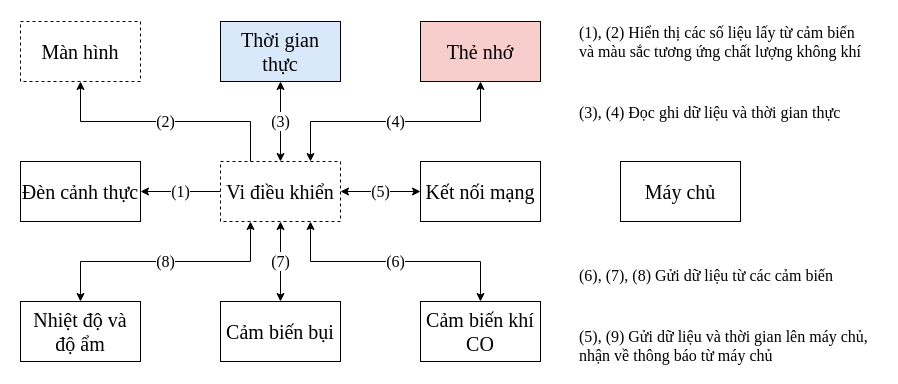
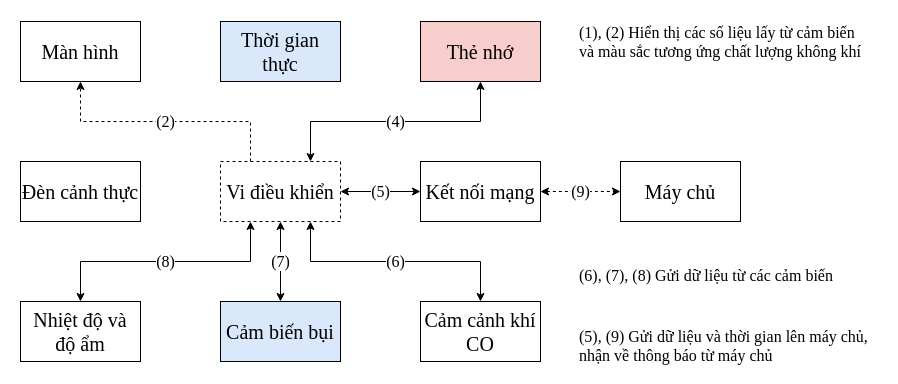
(81, 52) -> (81, 52)
(713, 110) -> none
(232, 122) -> (232, 122)
(281, 122) -> none
(185, 192) -> none
none -> (580, 192)
(281, 332) -> (281, 332)
(481, 332) -> (481, 332)
